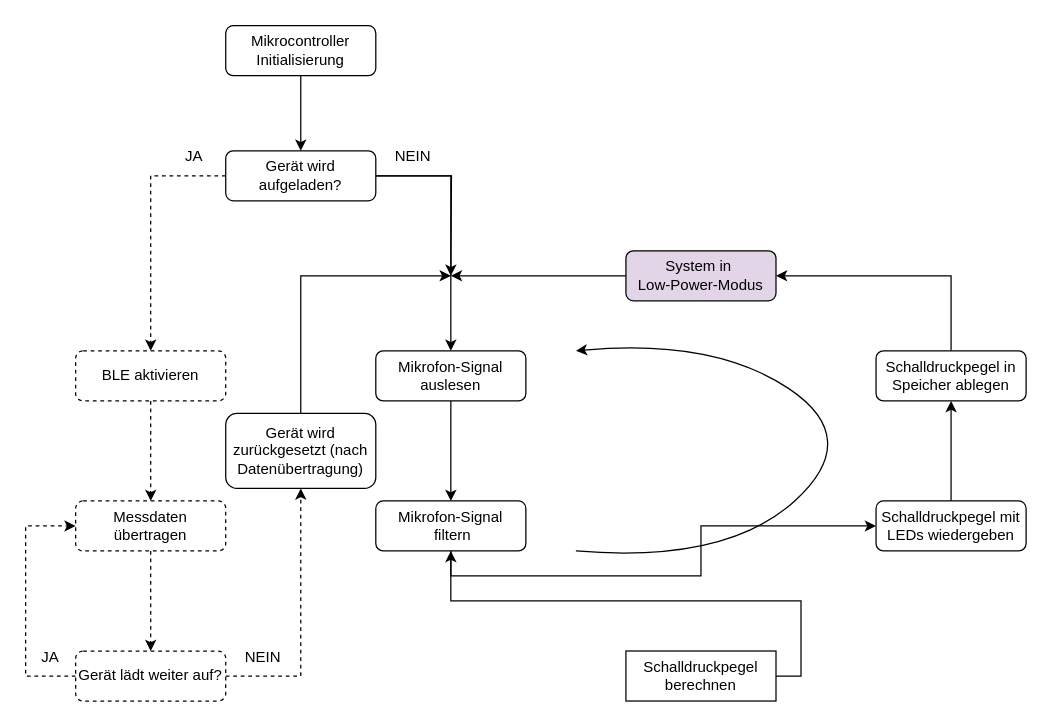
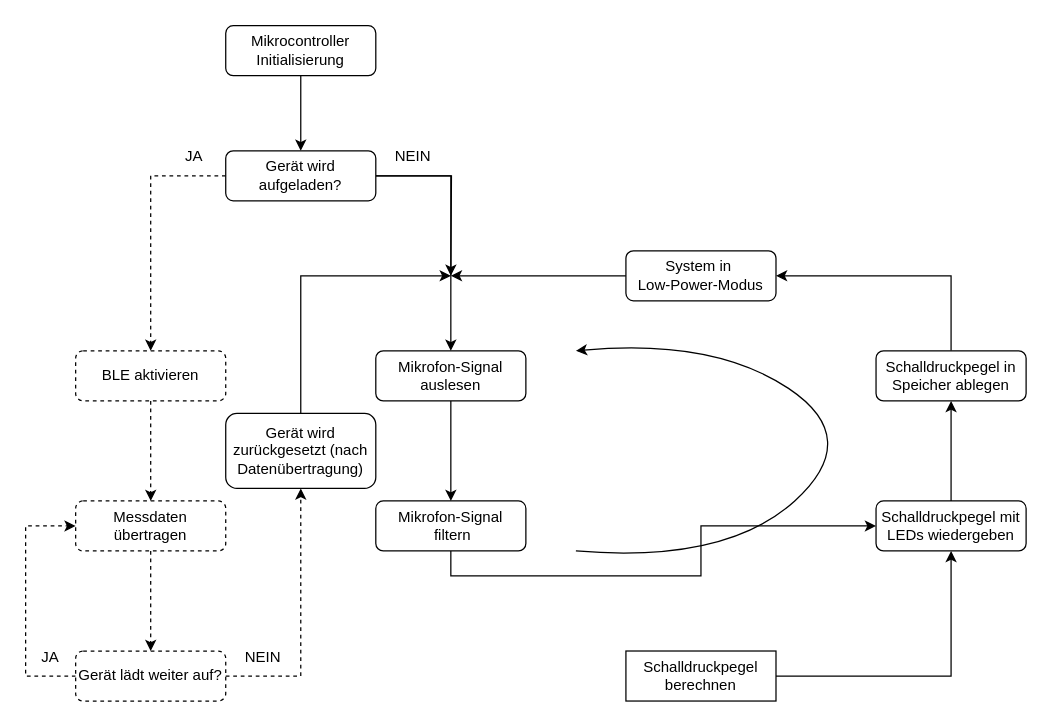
(701, 276) -> (701, 276)
(654, 601) -> (933, 676)
